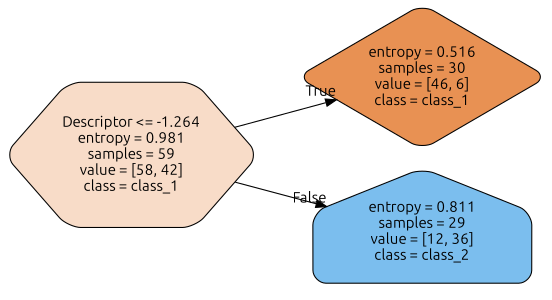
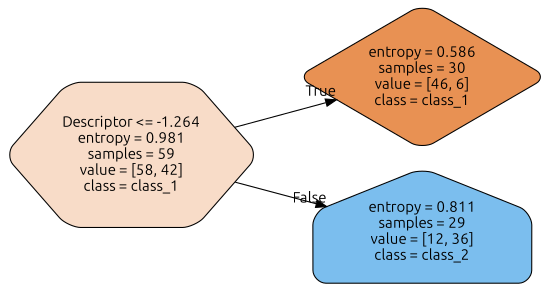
(422, 77) -> (422, 77)
